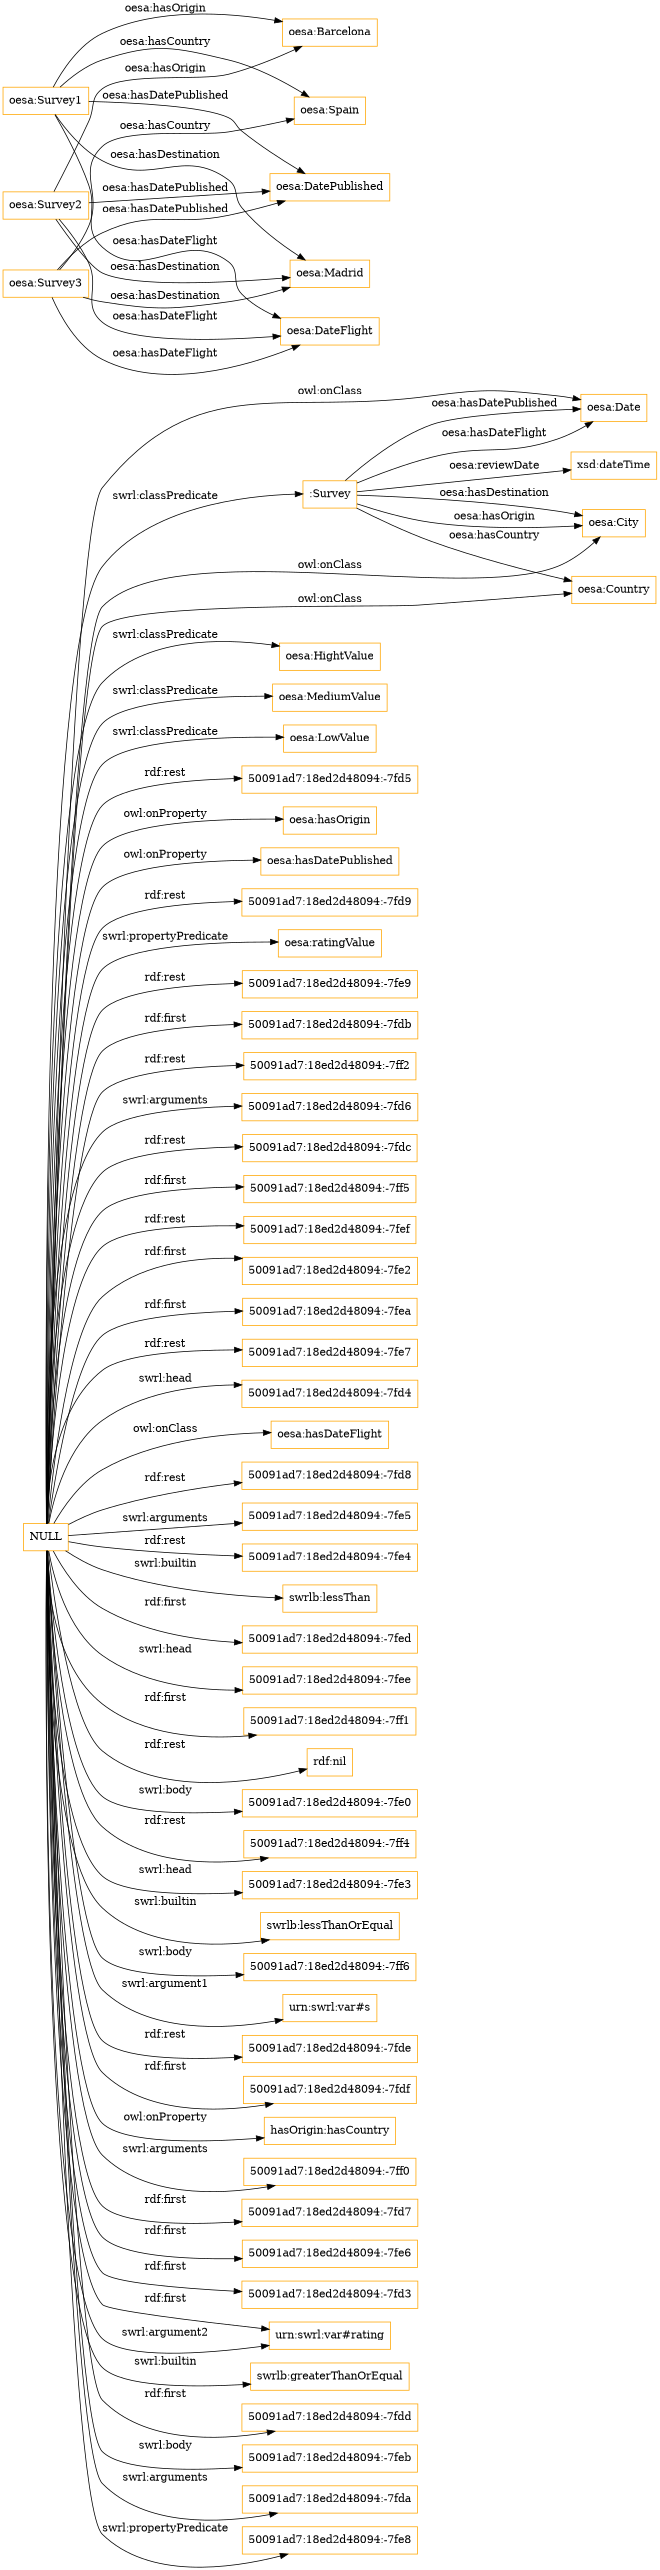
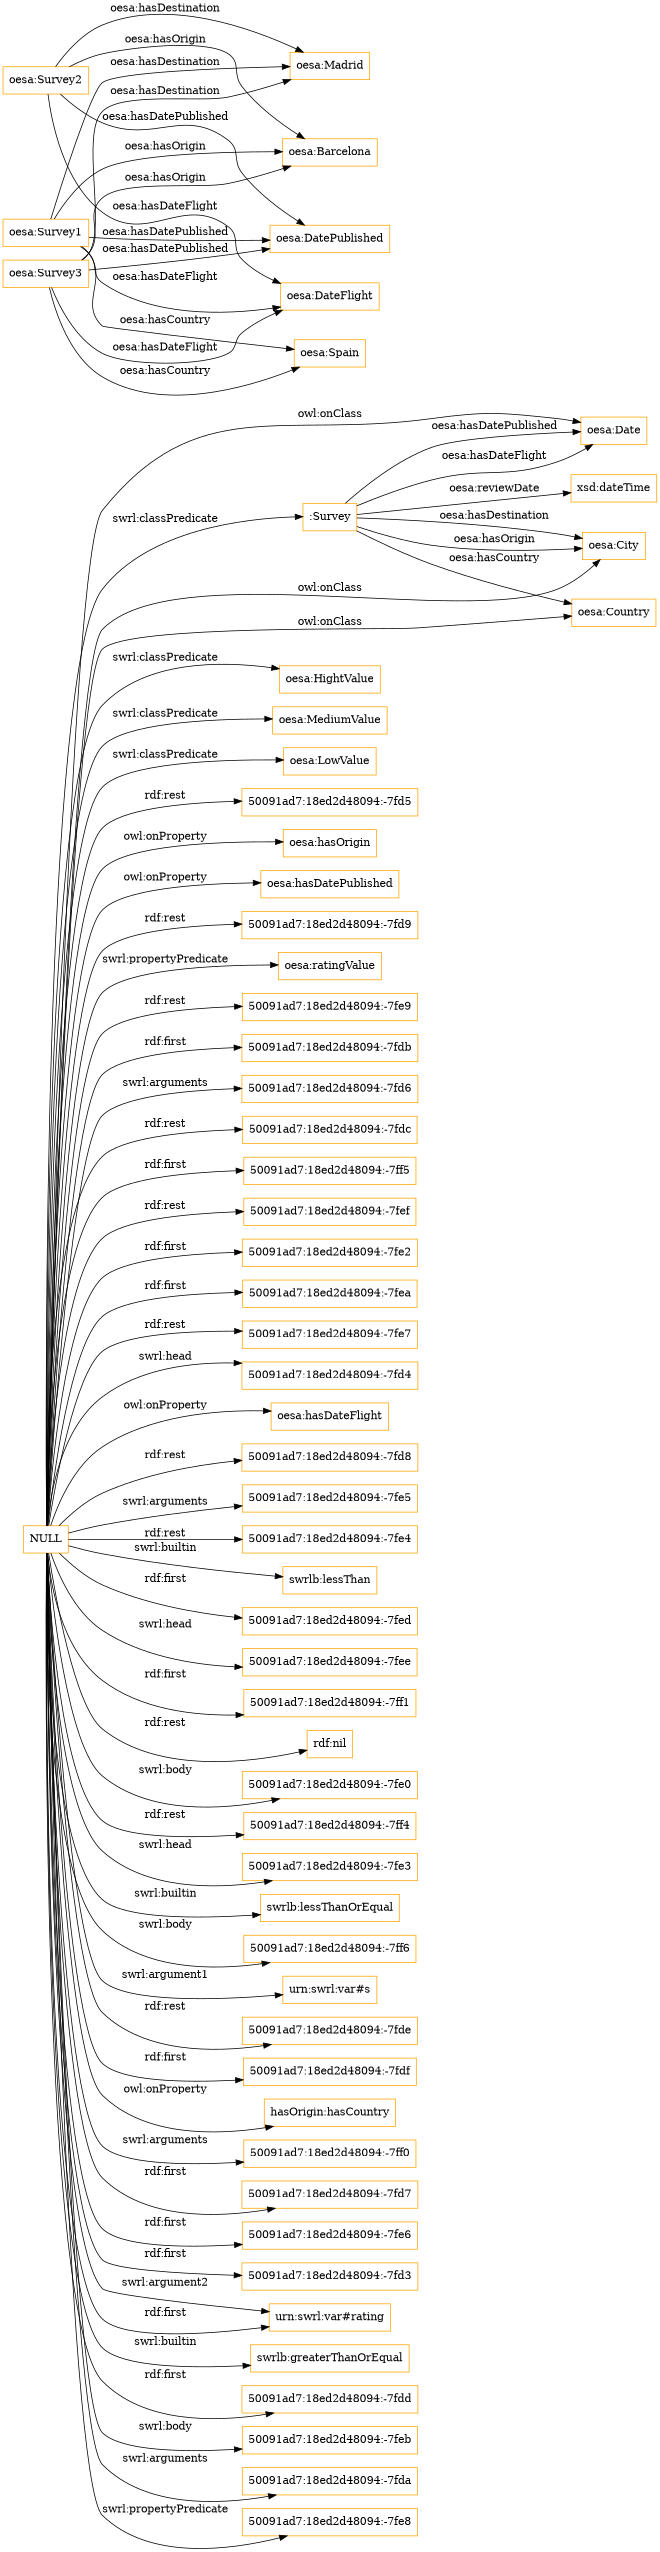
none -> (158, 186)
(330, 1066) -> none
(165, 1429) -> (165, 1406)
